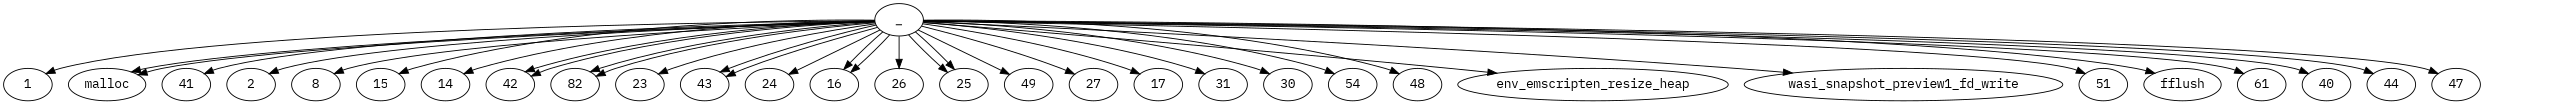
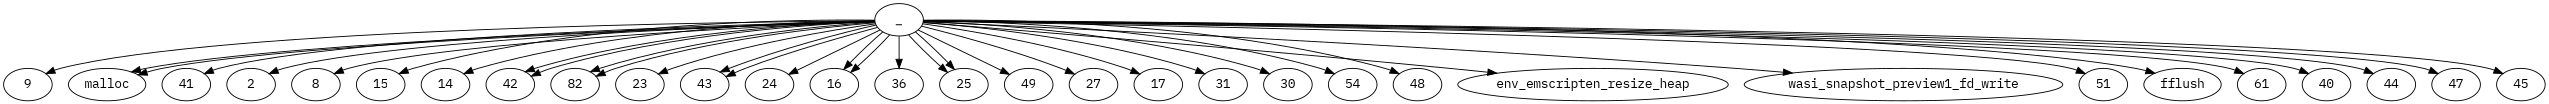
(28, 85) -> (28, 85)
(899, 85) -> (899, 85)
none -> (2521, 85)
